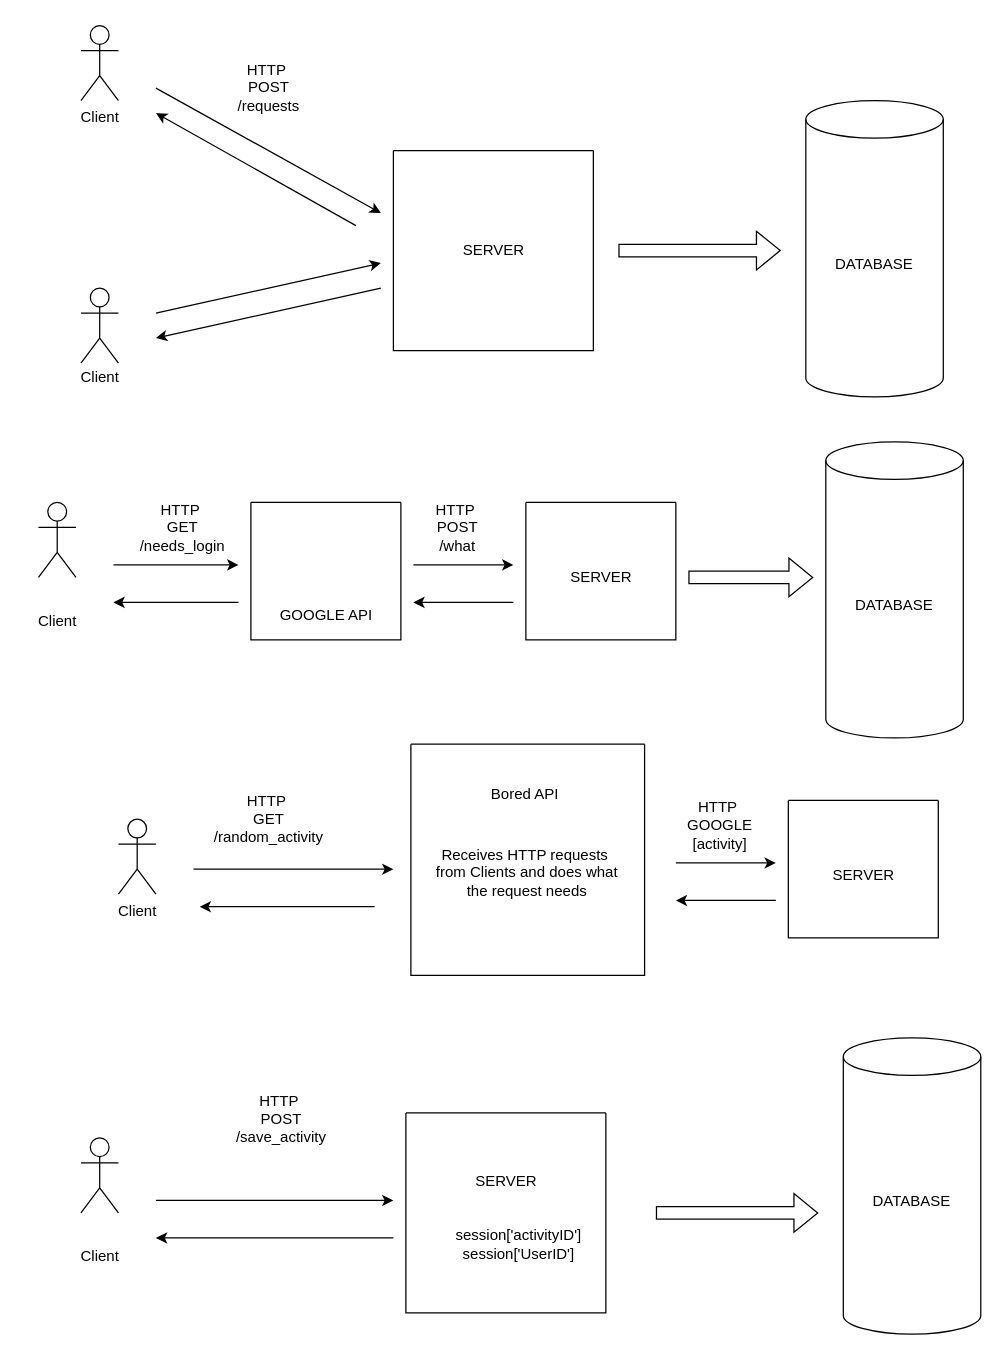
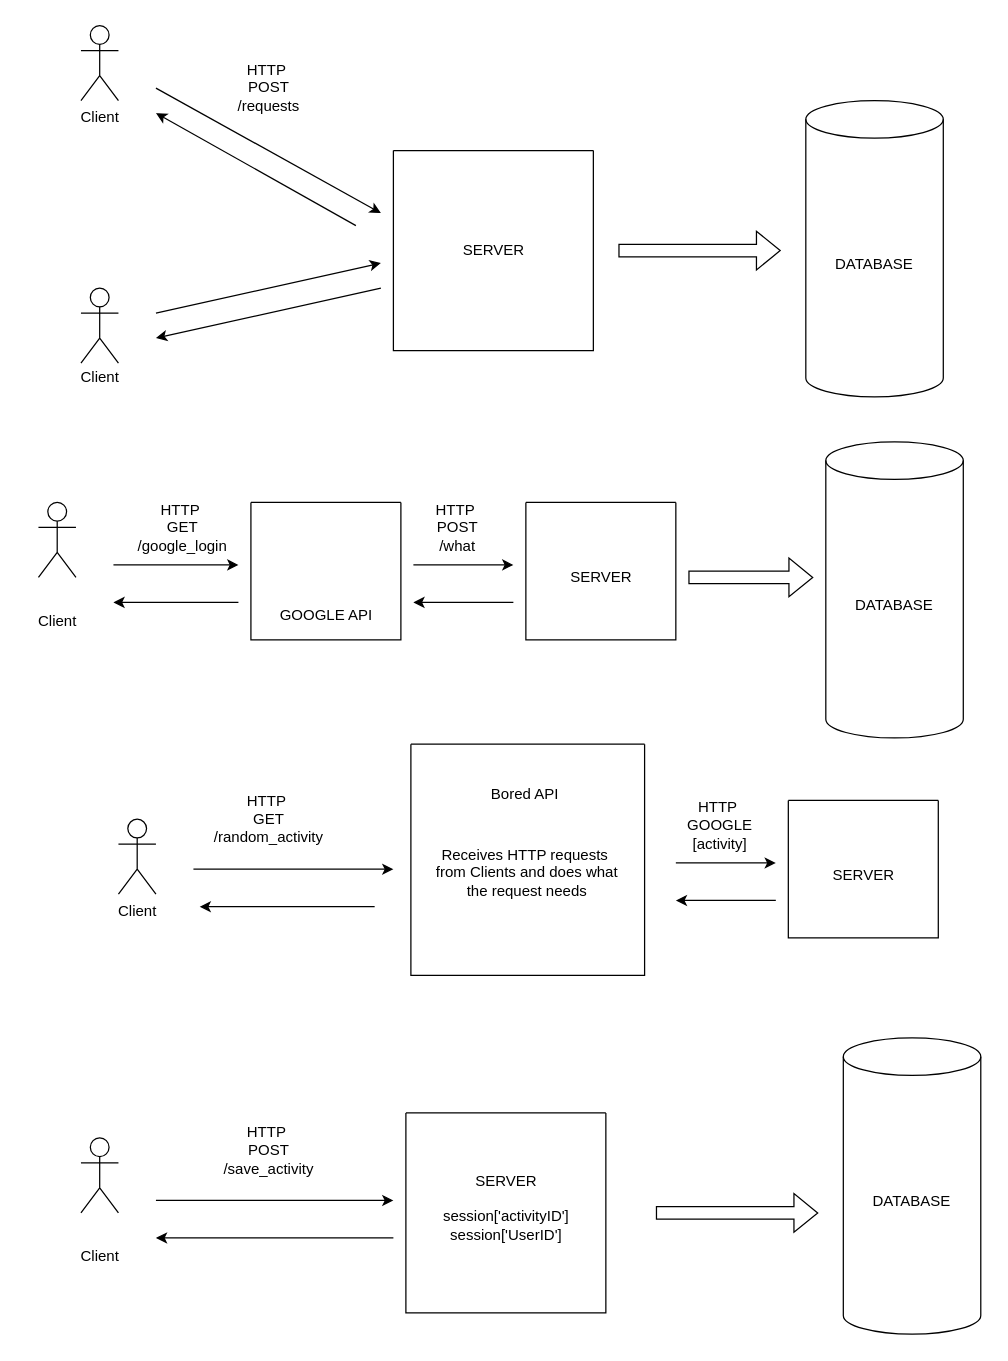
(183, 528) -> (183, 528)
(281, 1119) -> (268, 1151)
(518, 1244) -> (506, 1226)
